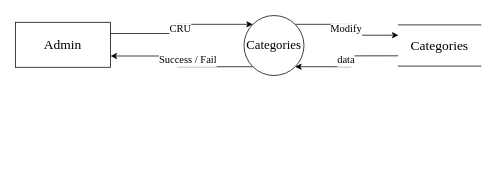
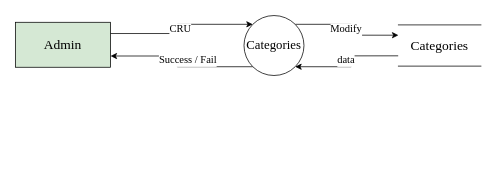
(63, 45) -> (63, 45)
